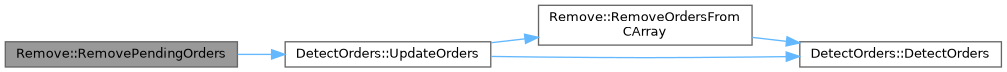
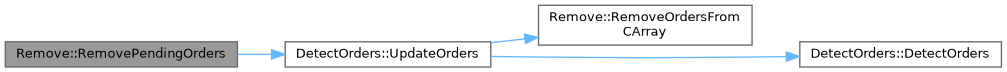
(769, 39) -> none
